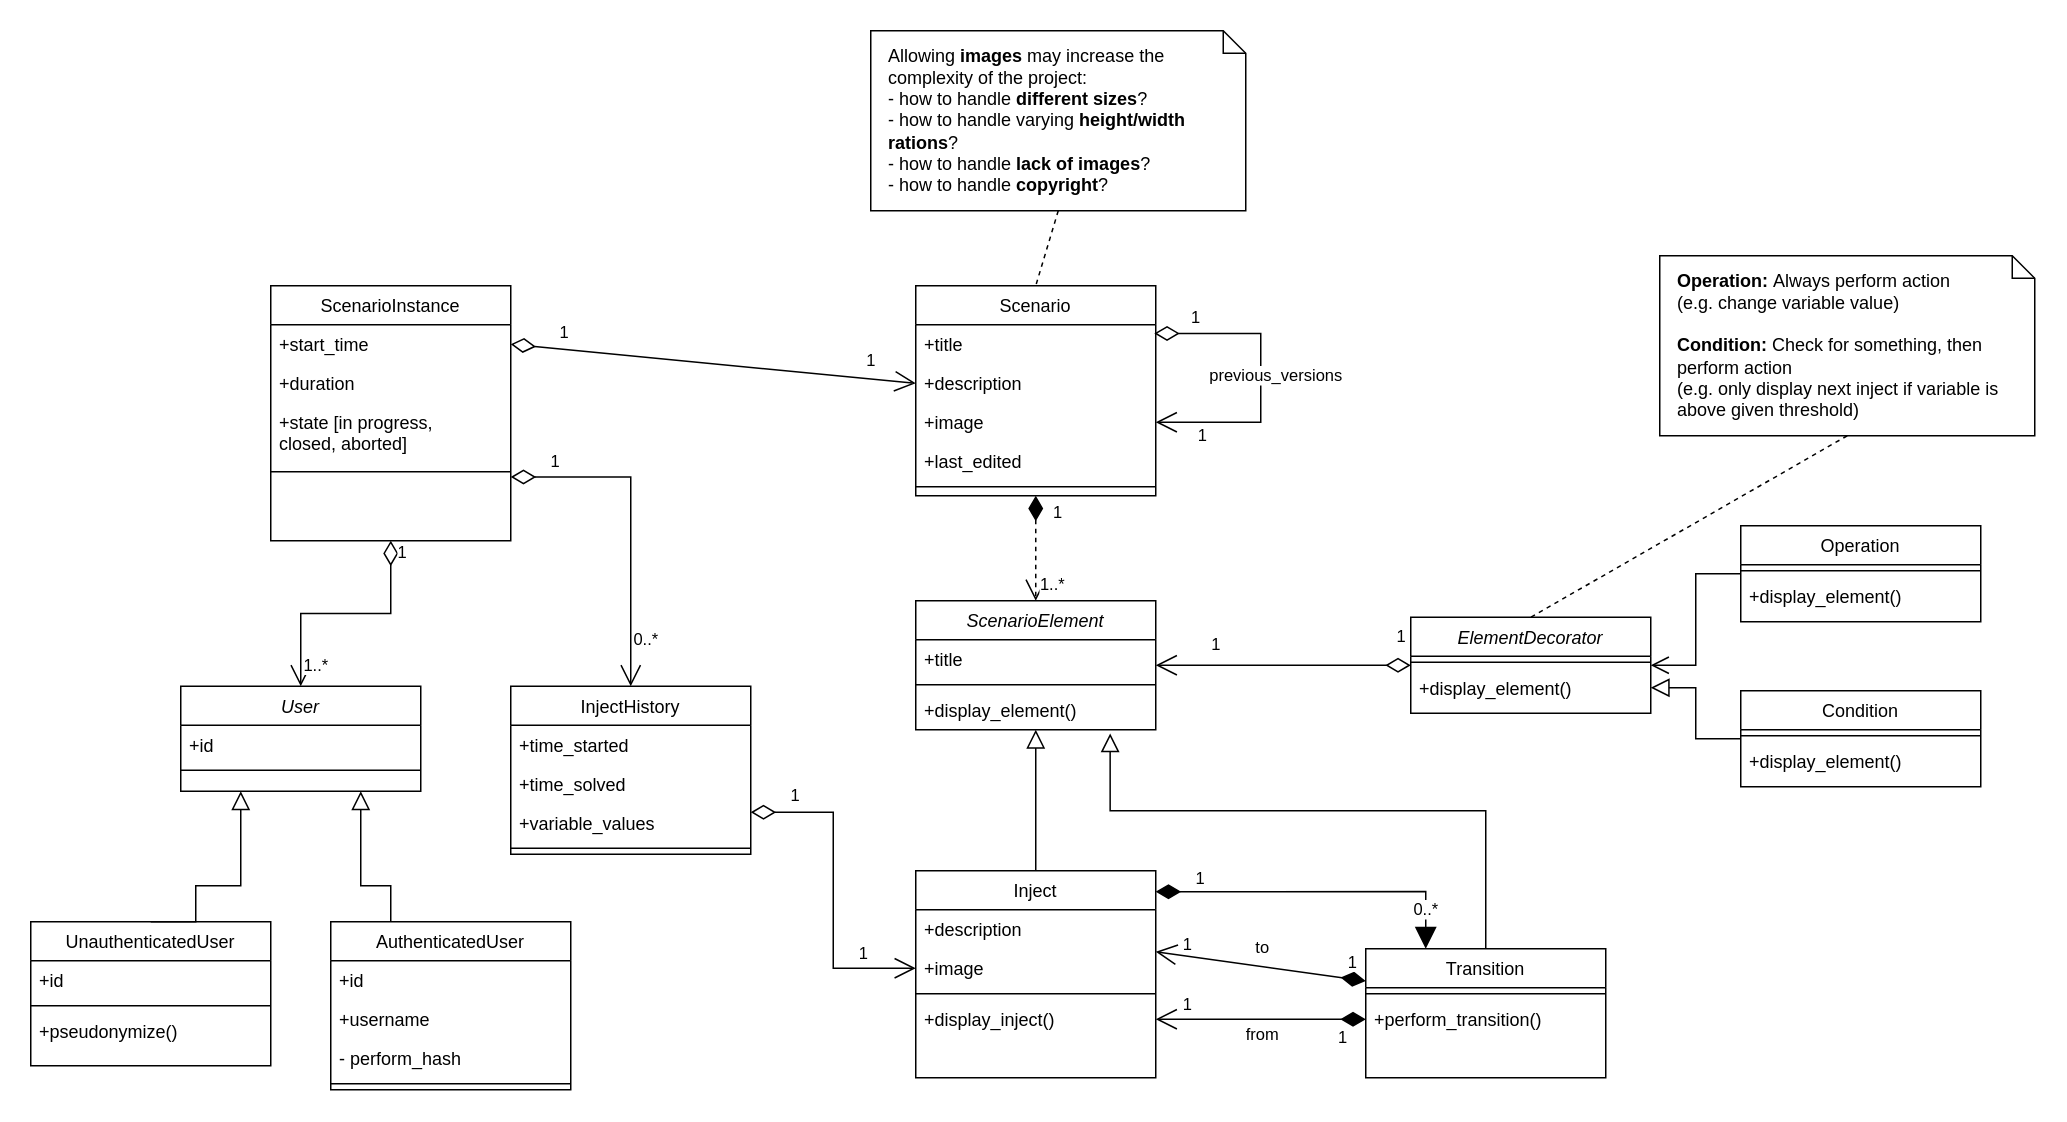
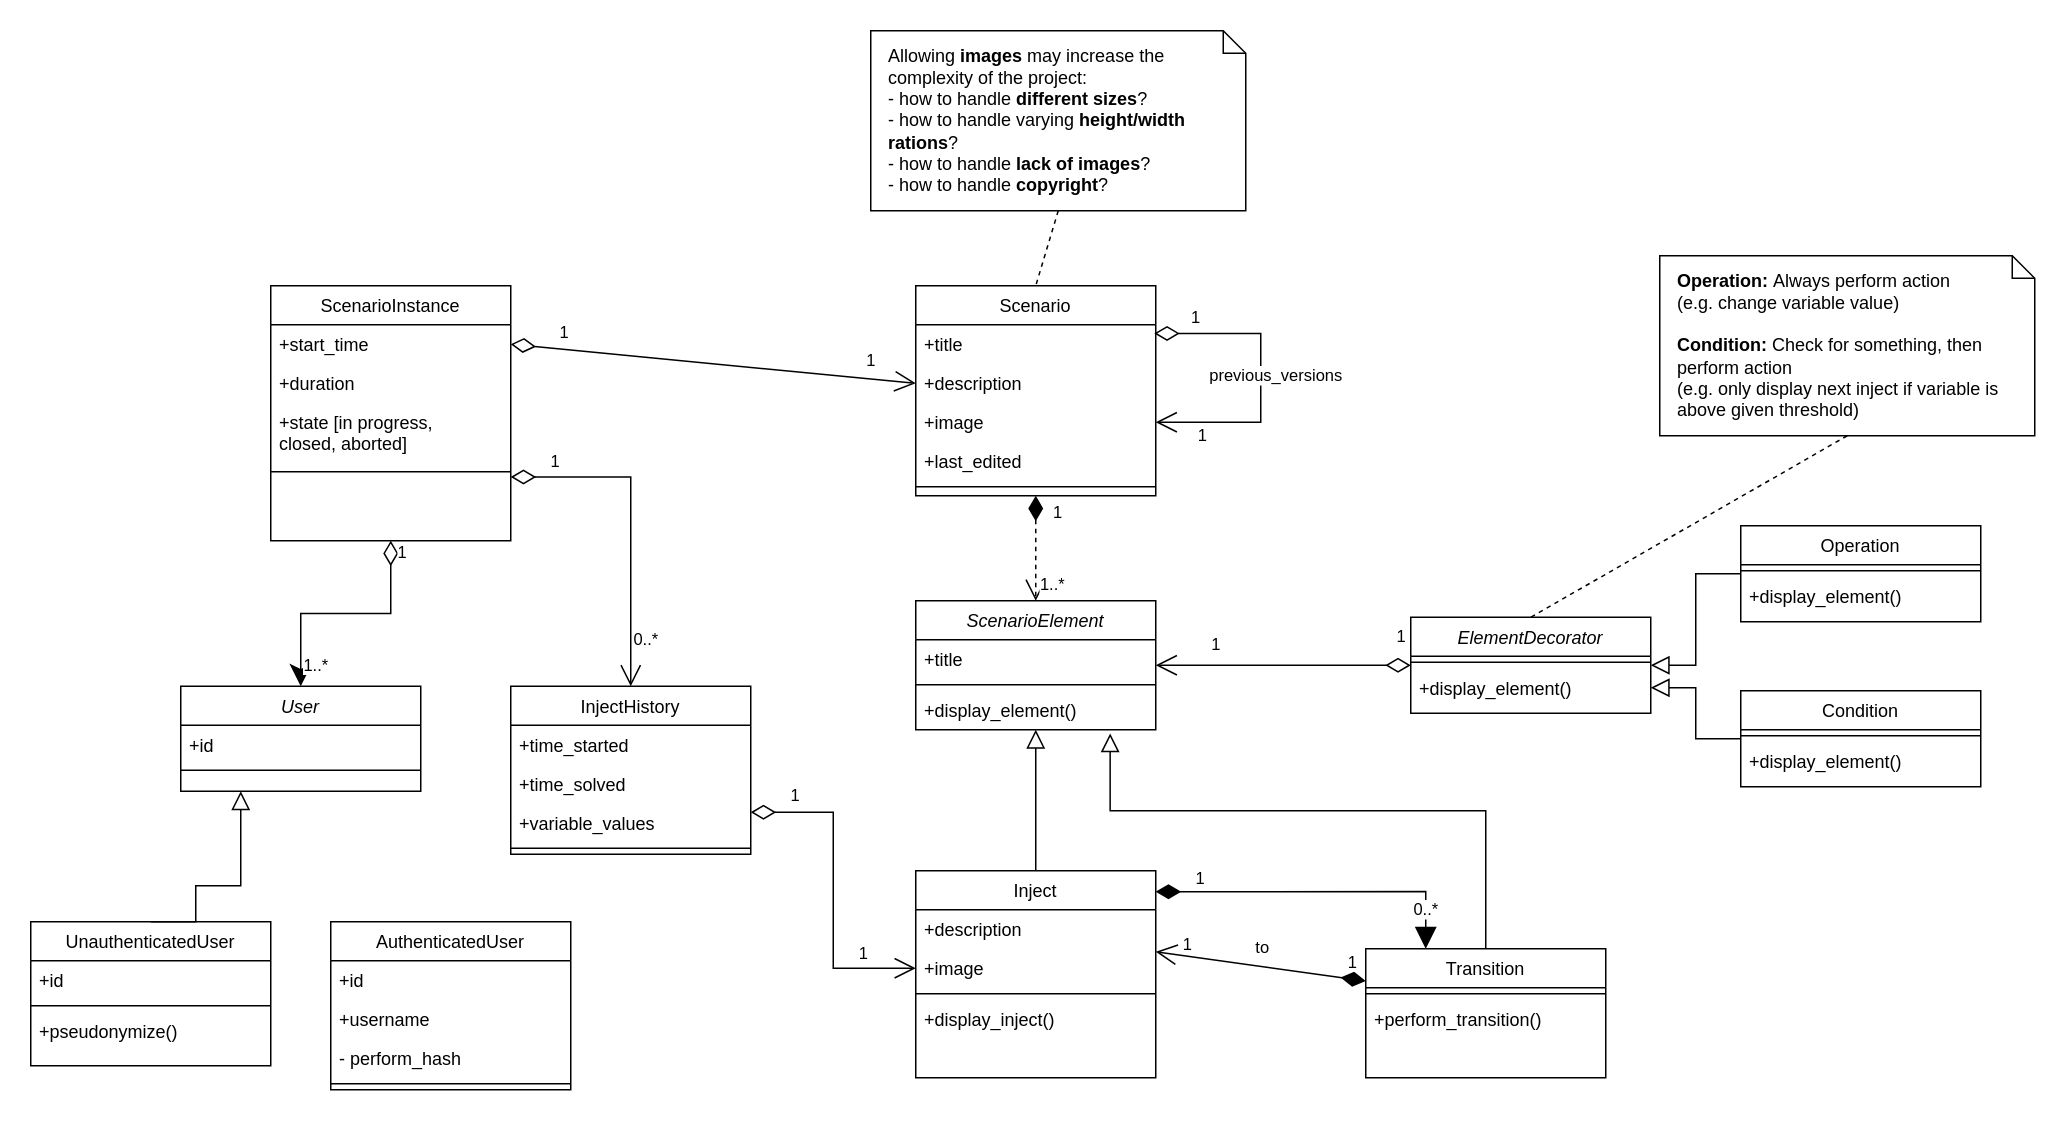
(1663, 665) -> (1670, 665)
(301, 673) -> (301, 668)
(361, 881) -> none
(1250, 1019) -> none
